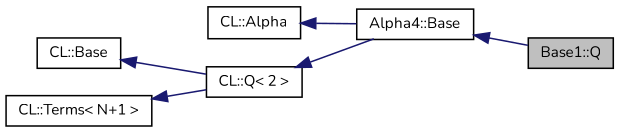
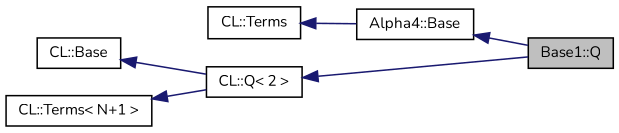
(254, 23) -> (254, 23)
(342, 50) -> (423, 67)
